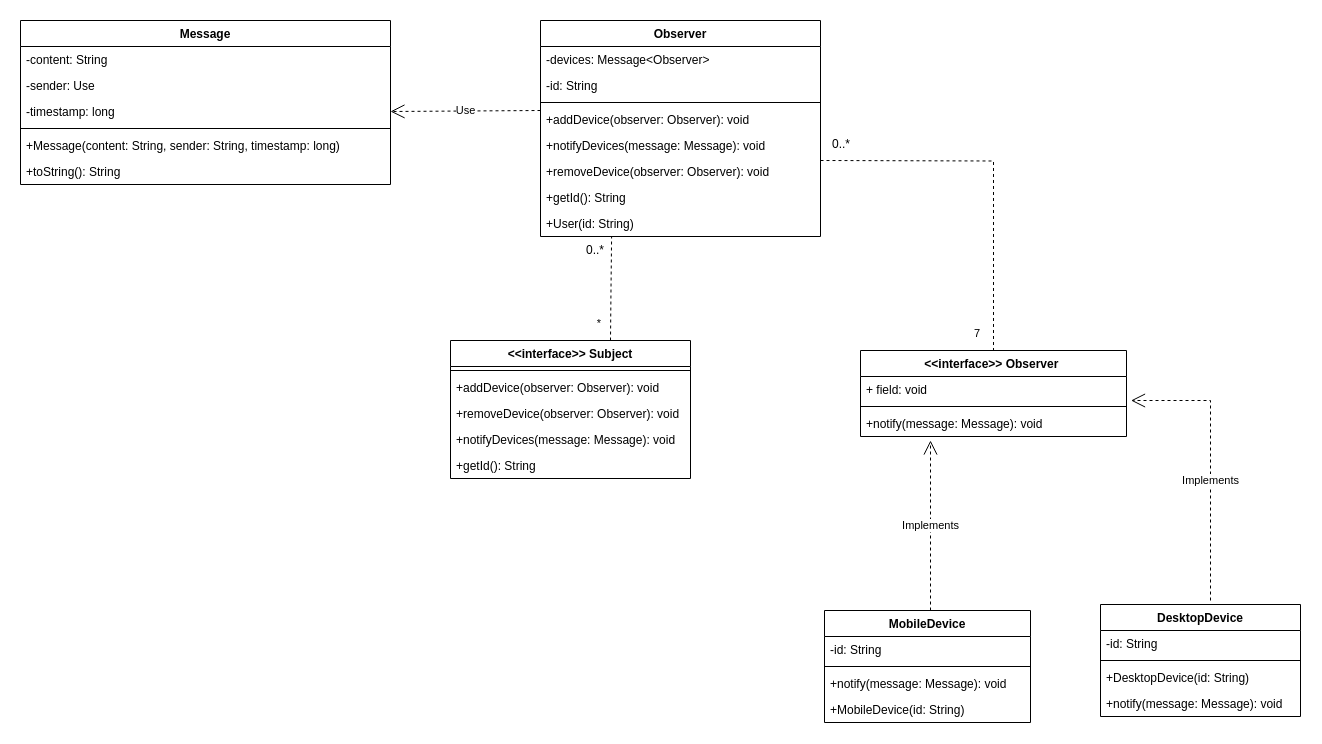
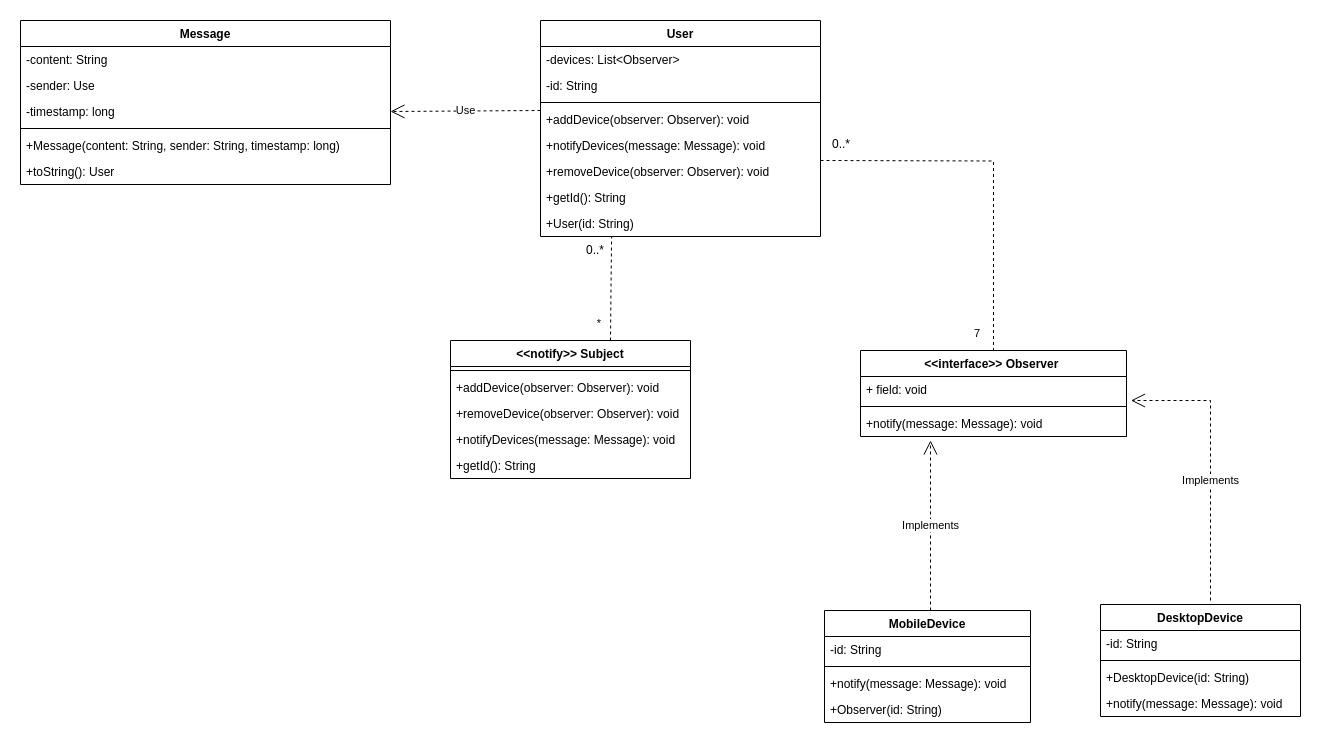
(681, 35) -> (681, 35)
(633, 61) -> (621, 61)
(84, 173) -> (79, 173)
(571, 355) -> (571, 355)
(904, 711) -> (895, 711)
